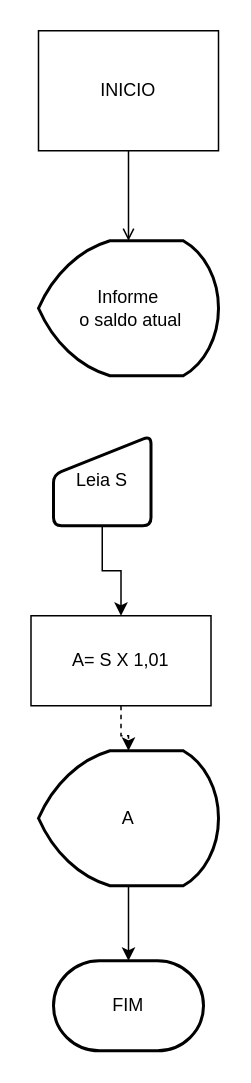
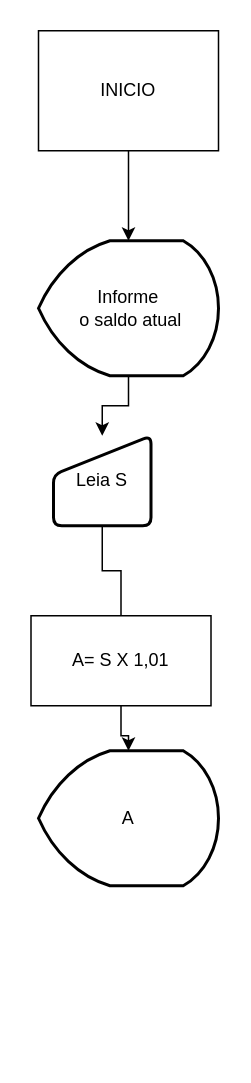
(128, 231) -> (128, 229)
none -> (120, 406)
(121, 604) -> (121, 608)
(121, 728) -> (121, 728)
(128, 918) -> none
(128, 1006) -> none
